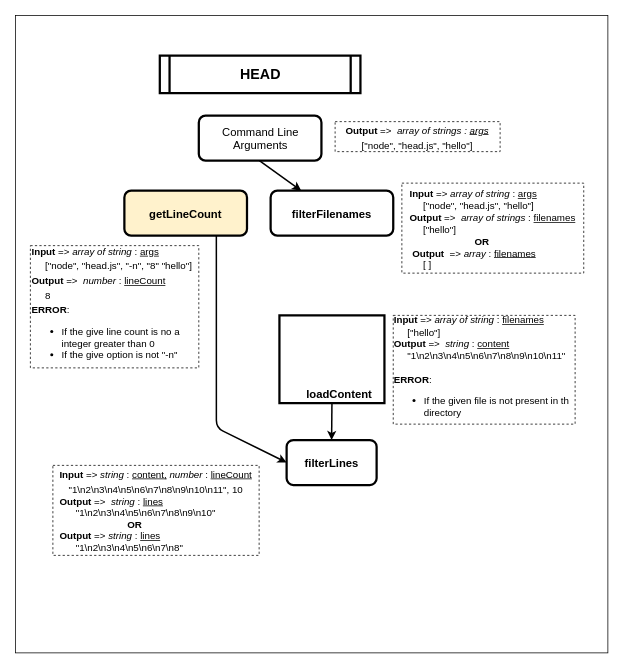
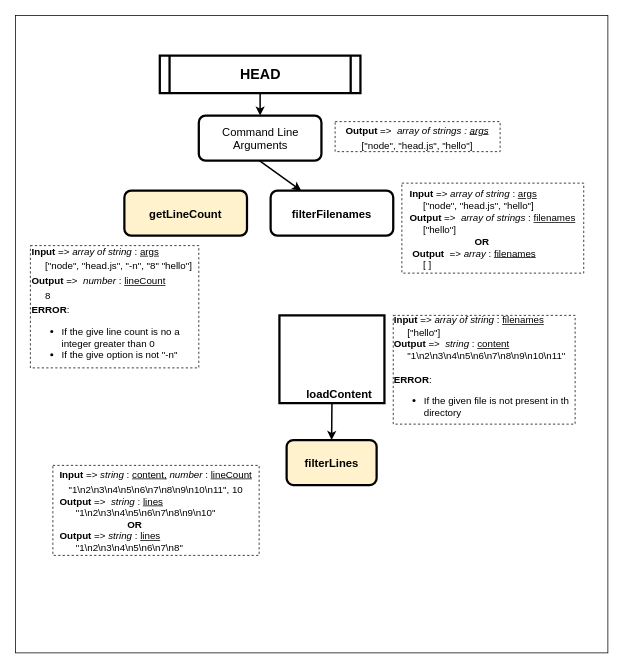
none -> (260, 101)
(216, 365) -> none
(332, 463) -> (332, 463)
